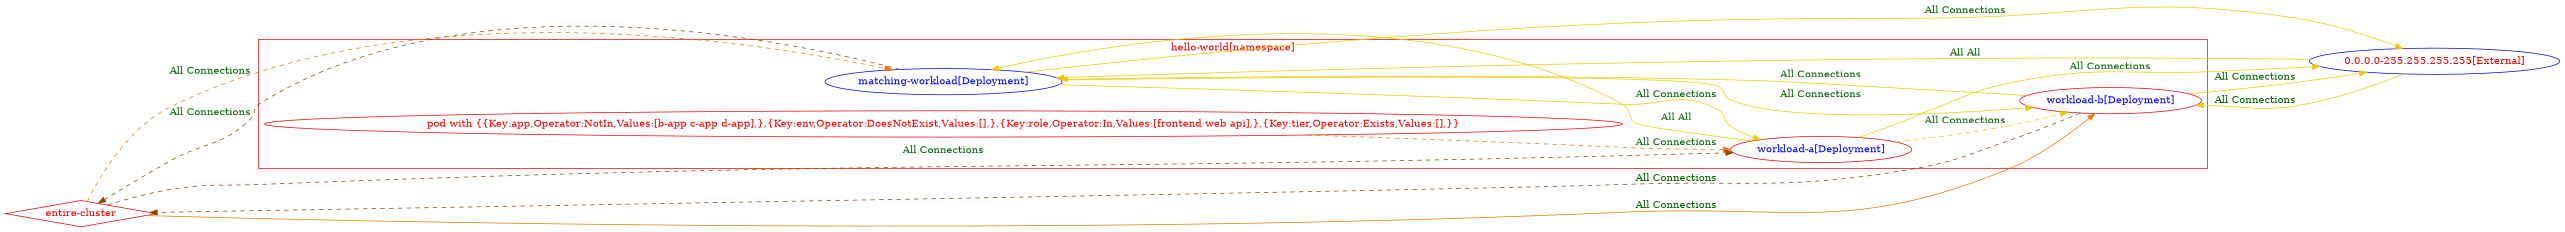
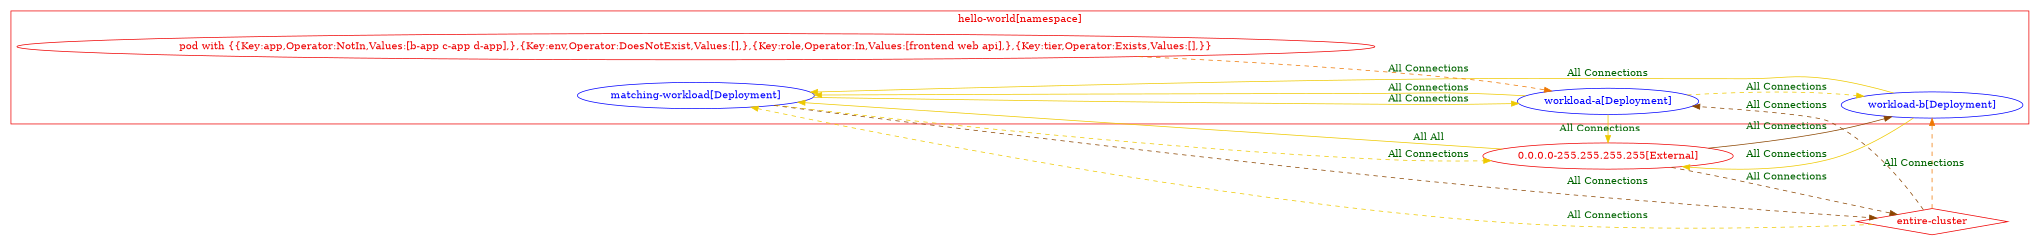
(1712, 20) -> (1129, 142)
(524, 34) -> (1312, 203)
(2435, 61) -> (1608, 156)
(1718, 86) -> none
(2111, 101) -> (1932, 105)
(2306, 104) -> (1797, 137)
(1677, 118) -> (1429, 88)
(1821, 149) -> (1608, 101)
(1124, 195) -> (1781, 190)
(1128, 225) -> (1932, 167)
